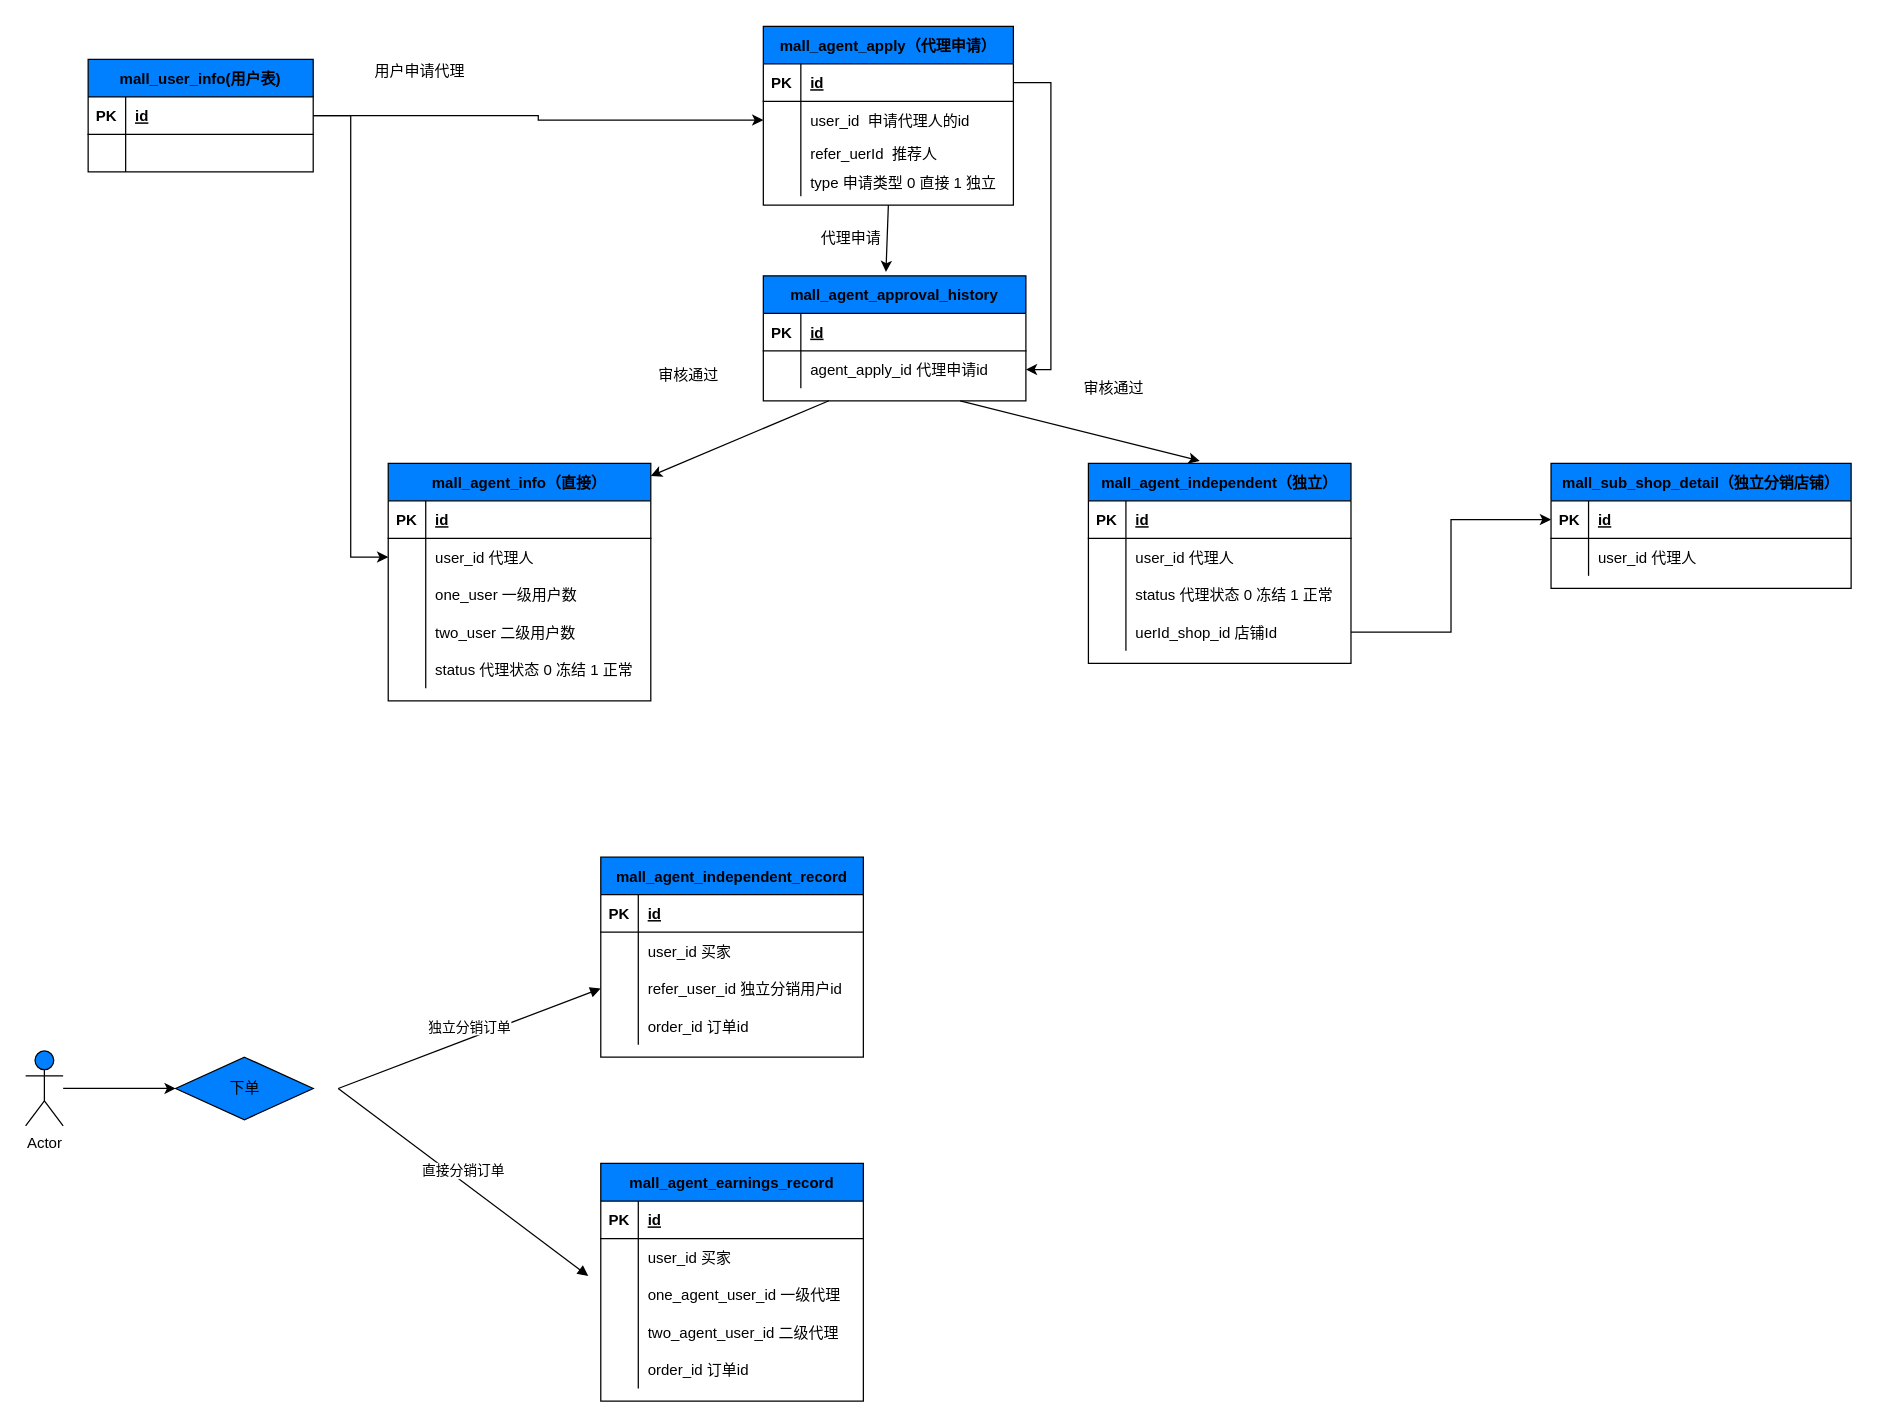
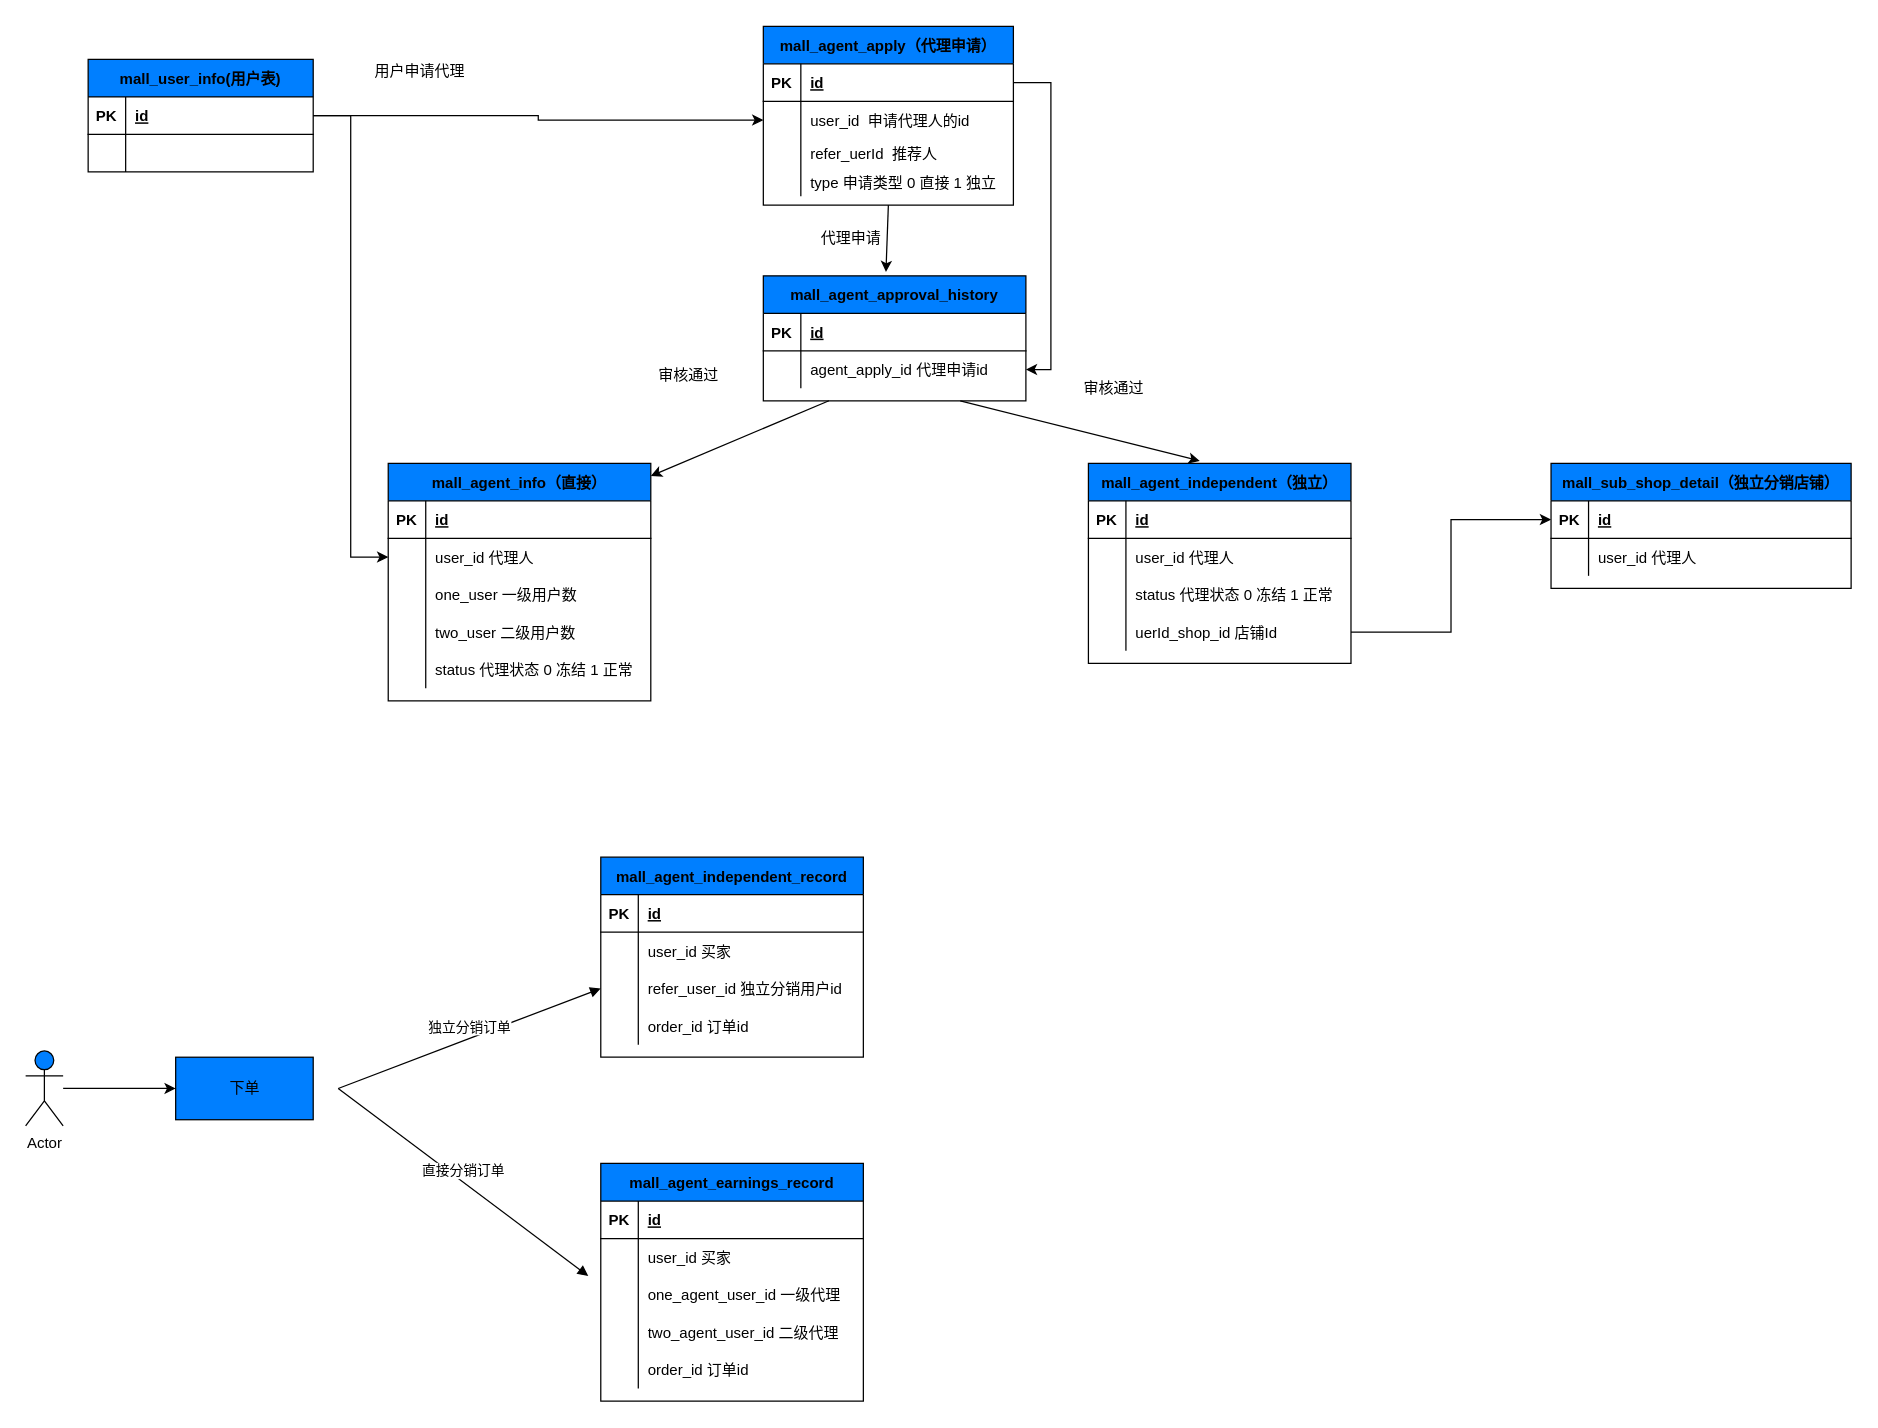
(244, 1088) -> (244, 1088)
